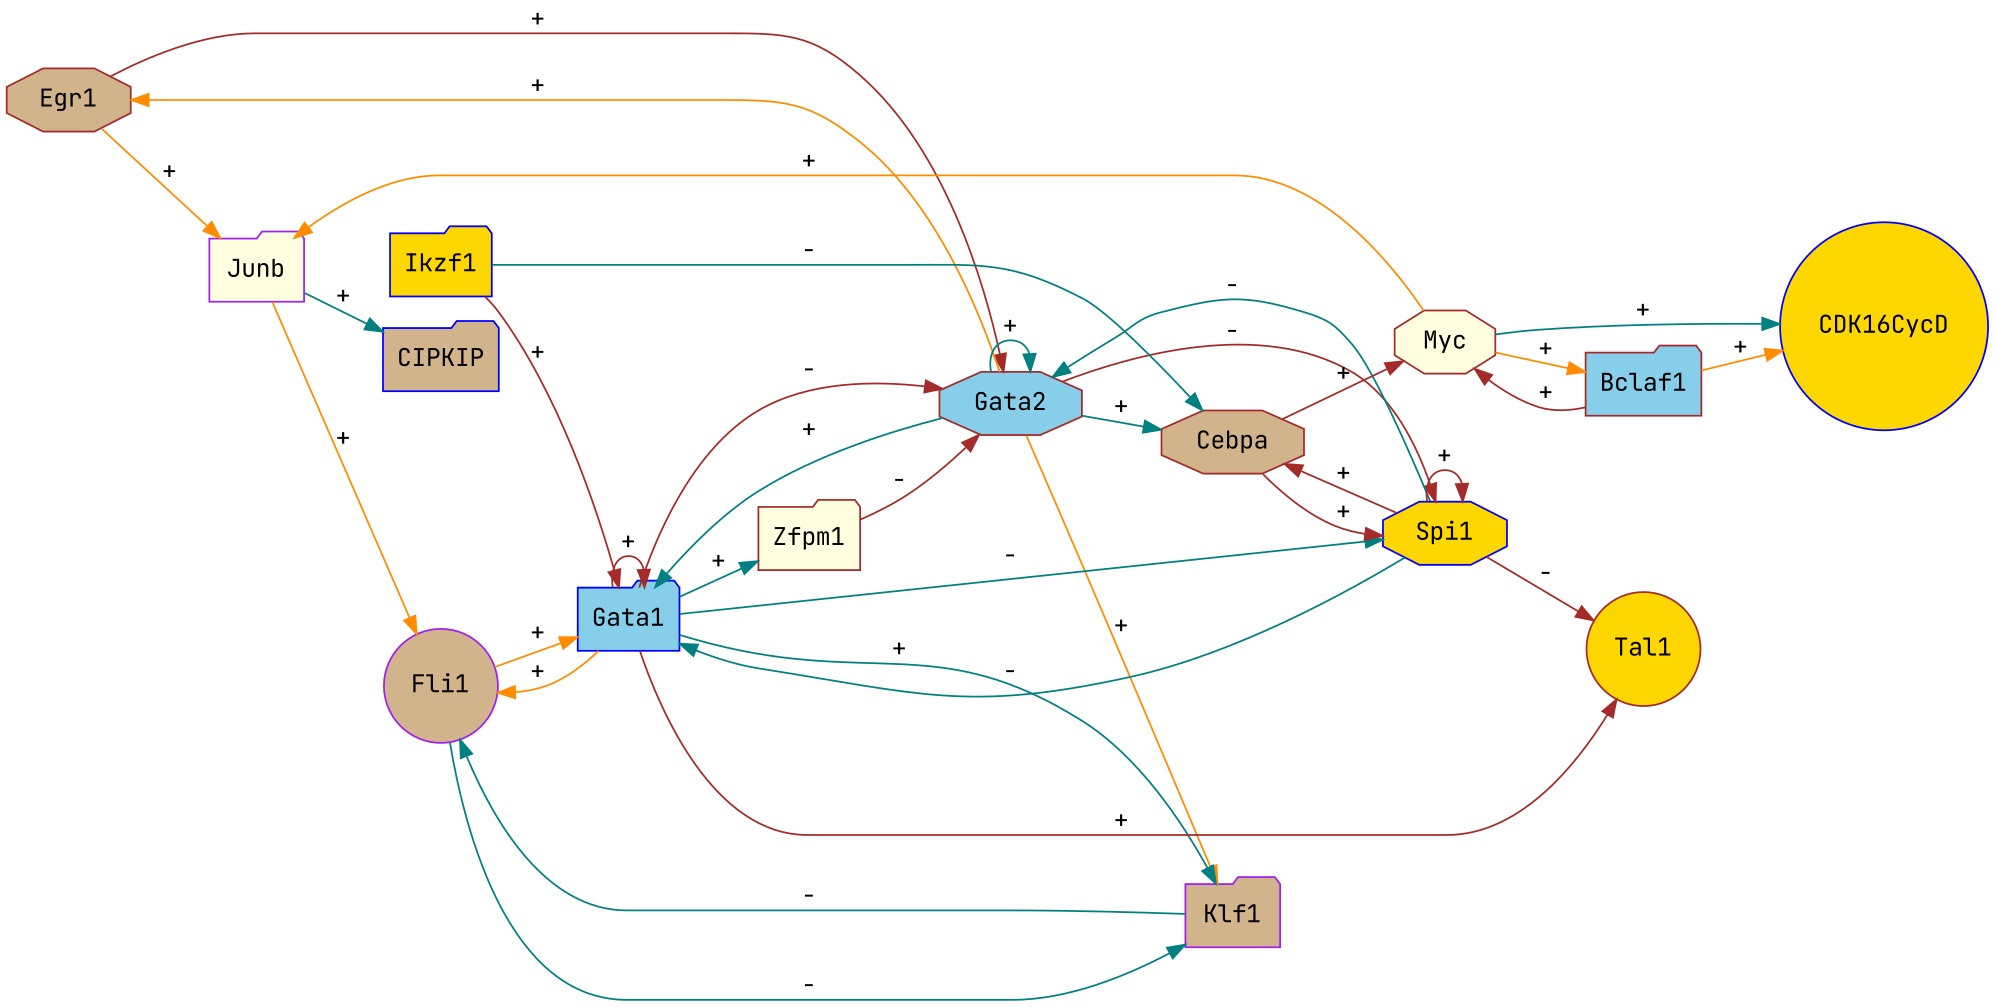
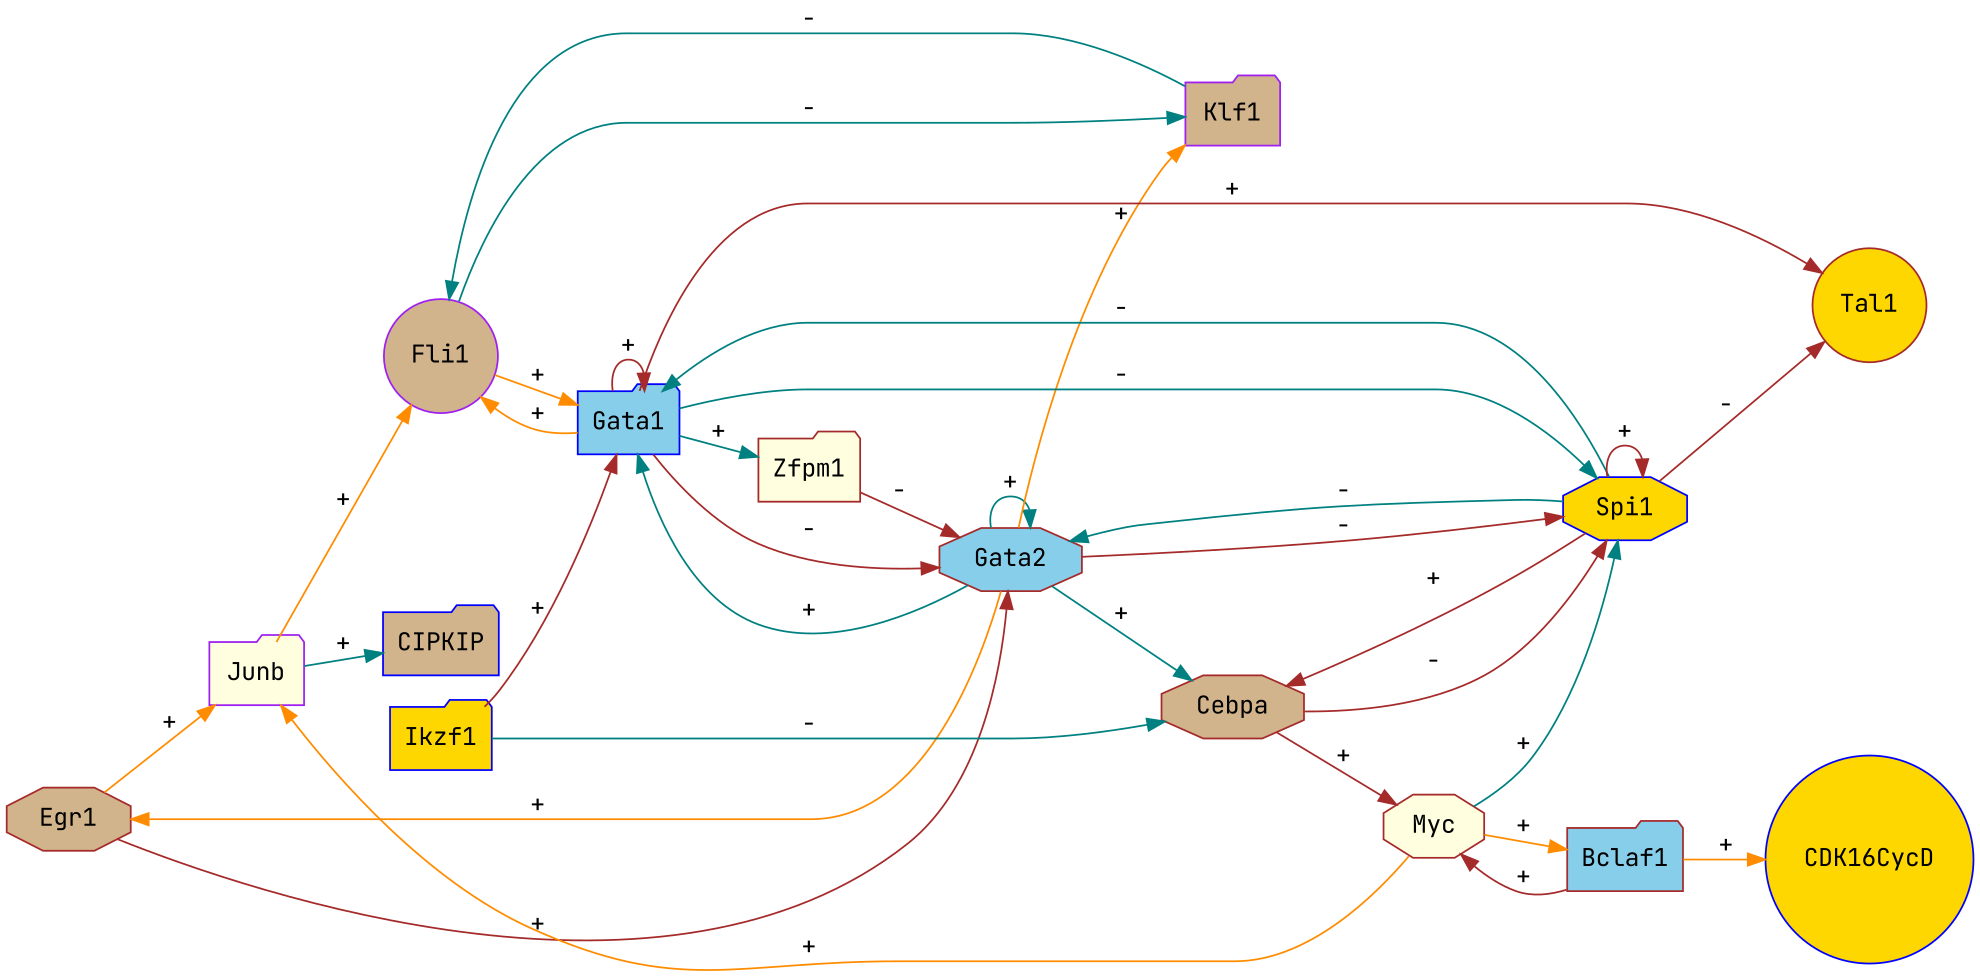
(1628, 325) -> (1568, 697)
(1344, 513) -> (1434, 662)
(982, 676) -> none
